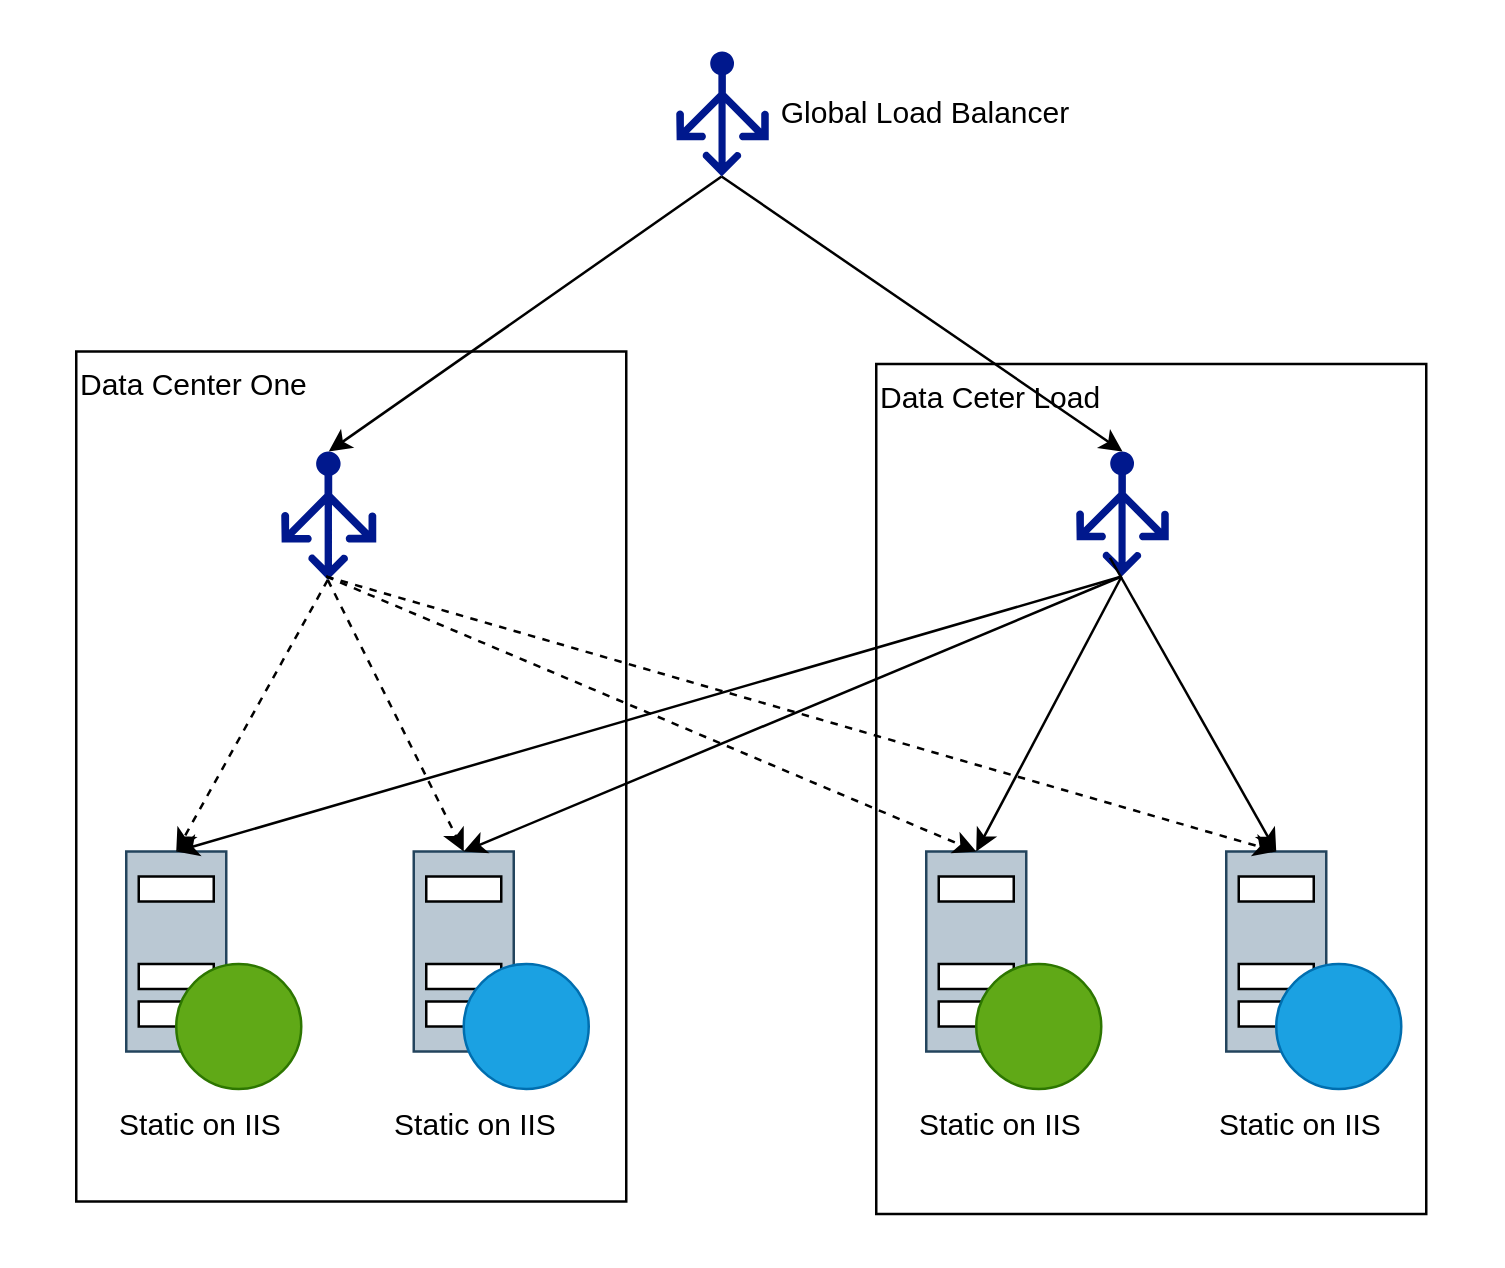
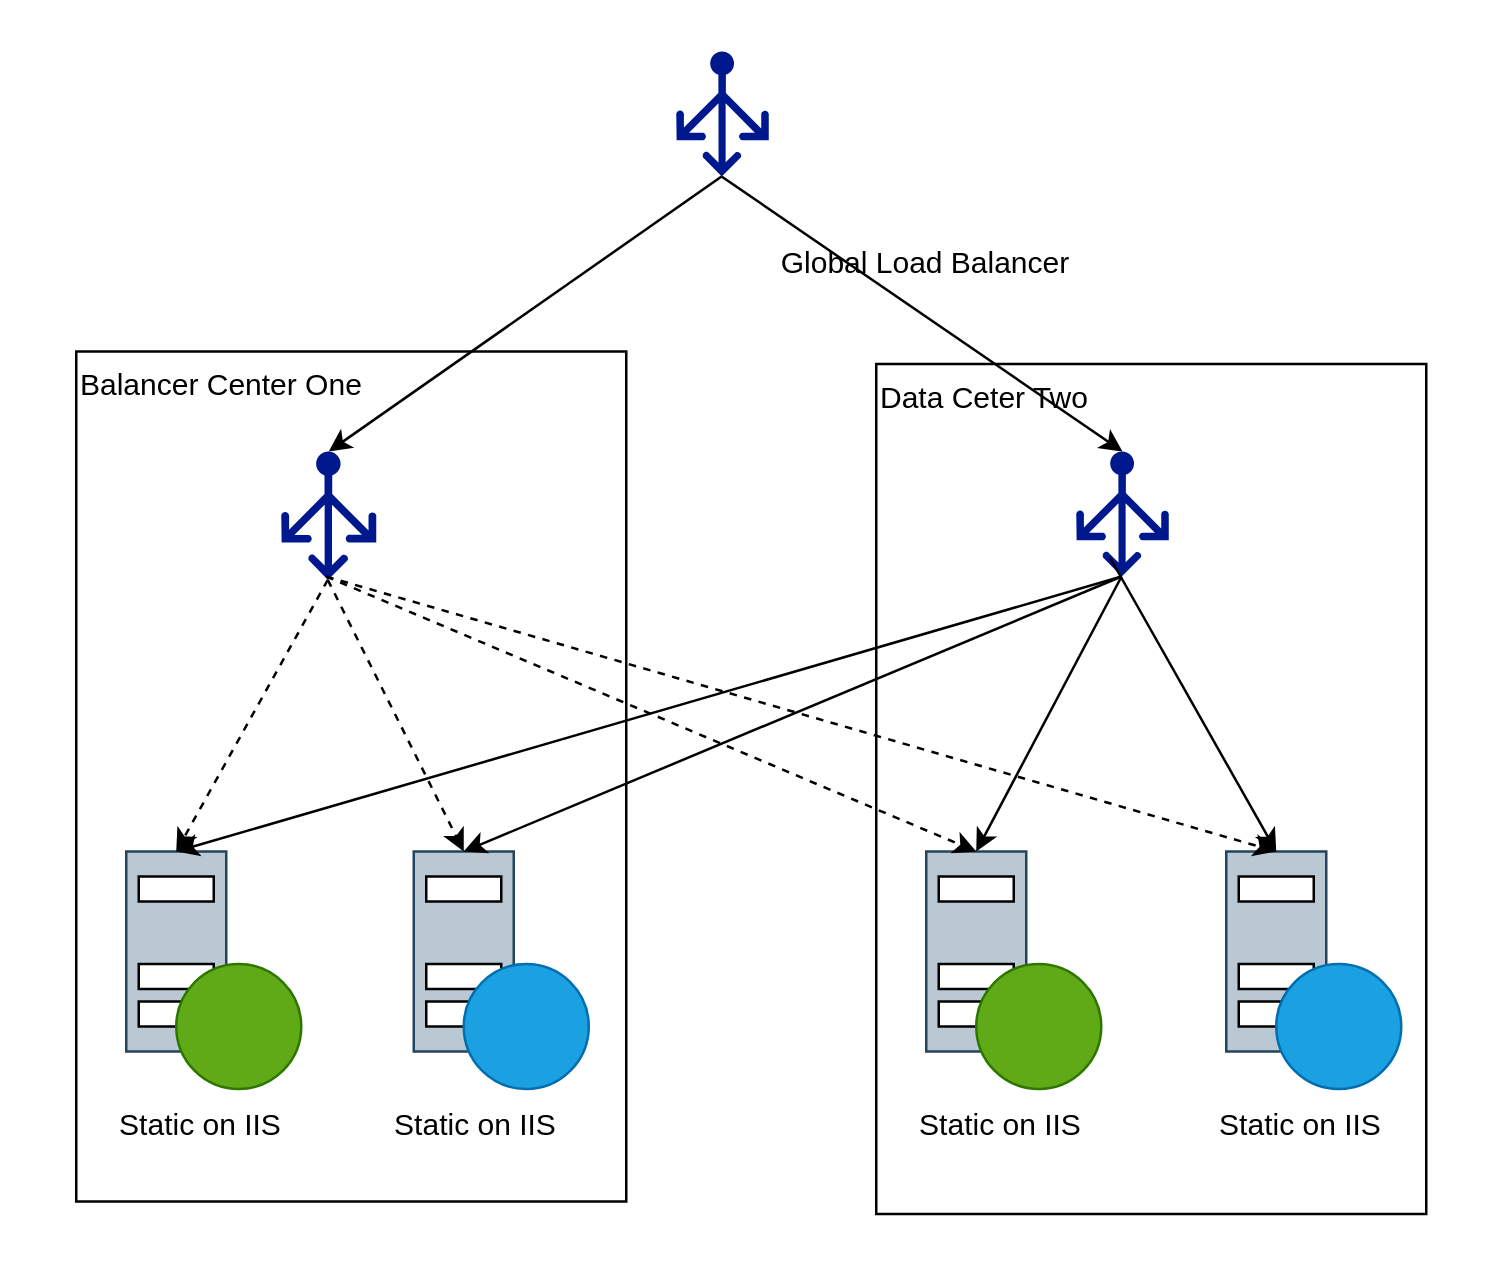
(926, 114) -> (926, 264)
(199, 387) -> (229, 387)
(999, 399) -> (991, 399)
